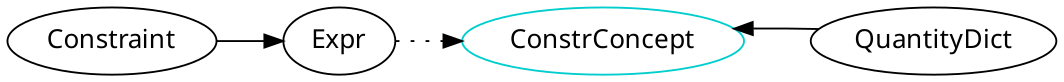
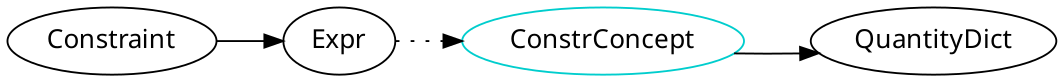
(786, 29) -> (767, 54)
